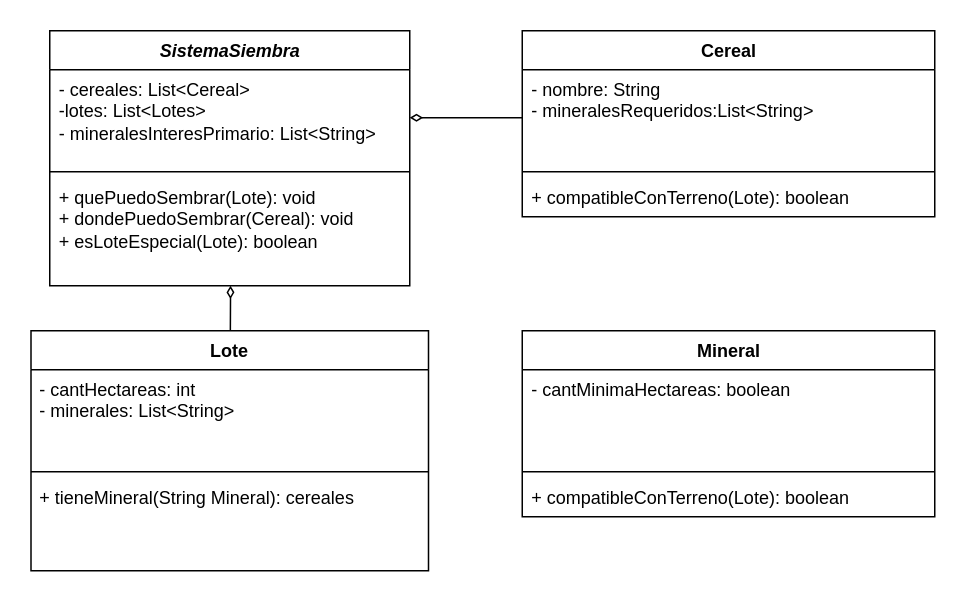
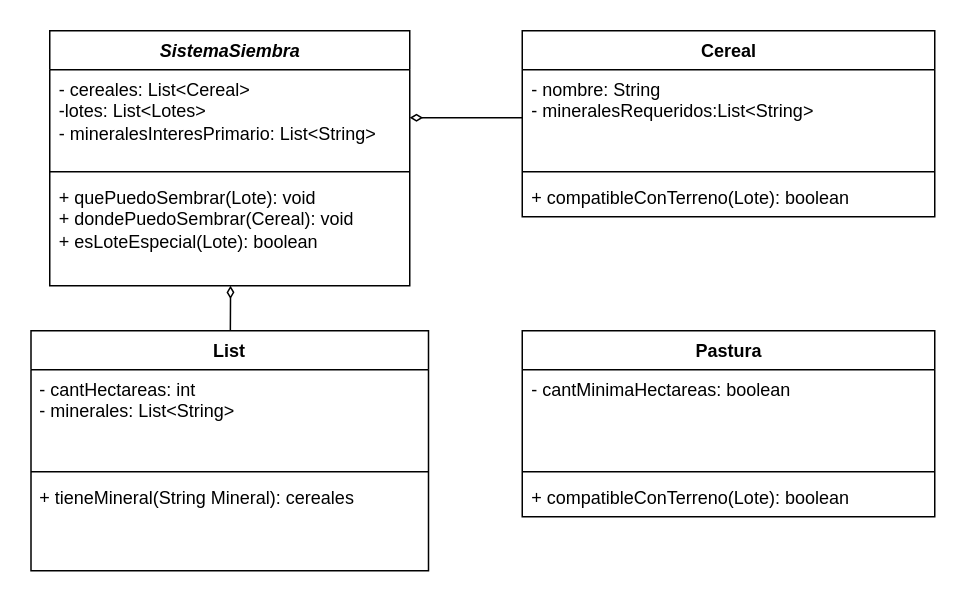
(230, 352) -> (230, 352)
(729, 352) -> (729, 352)
